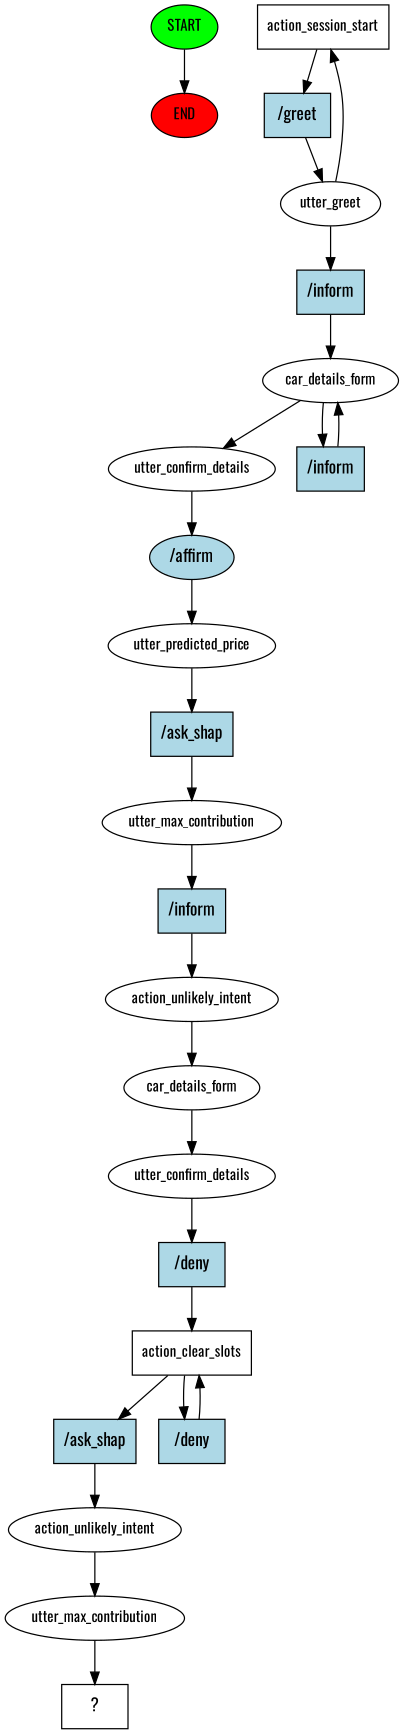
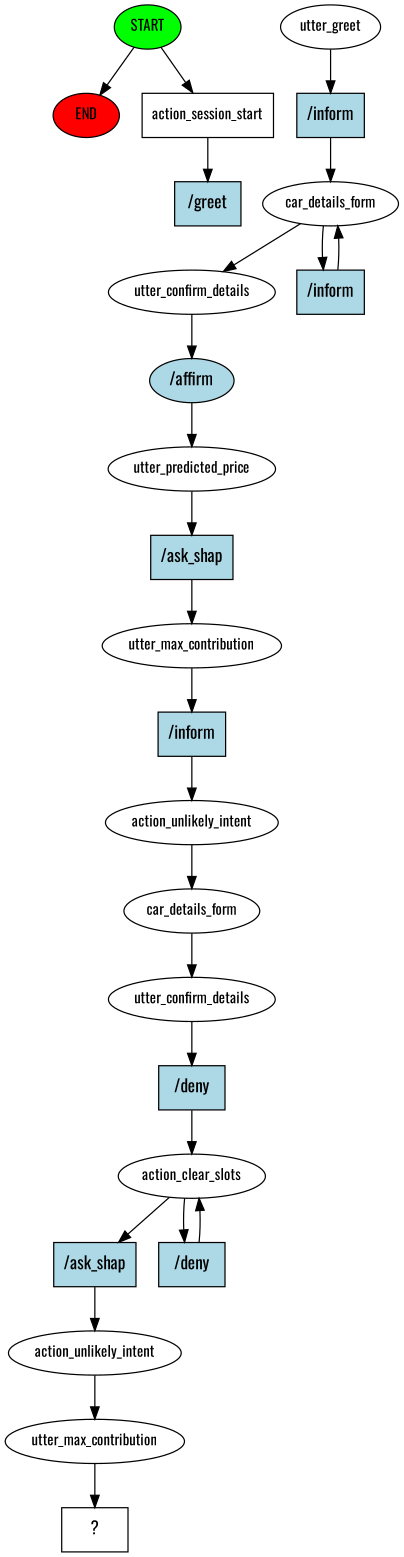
(343, 121) -> (173, 65)
(312, 154) -> none
(192, 1353) -> (192, 1176)
